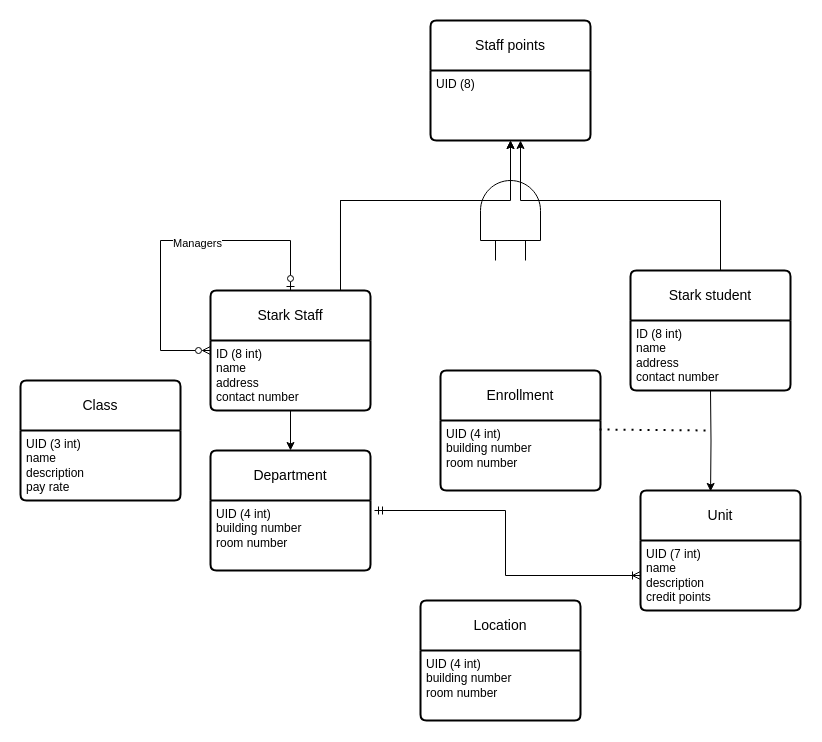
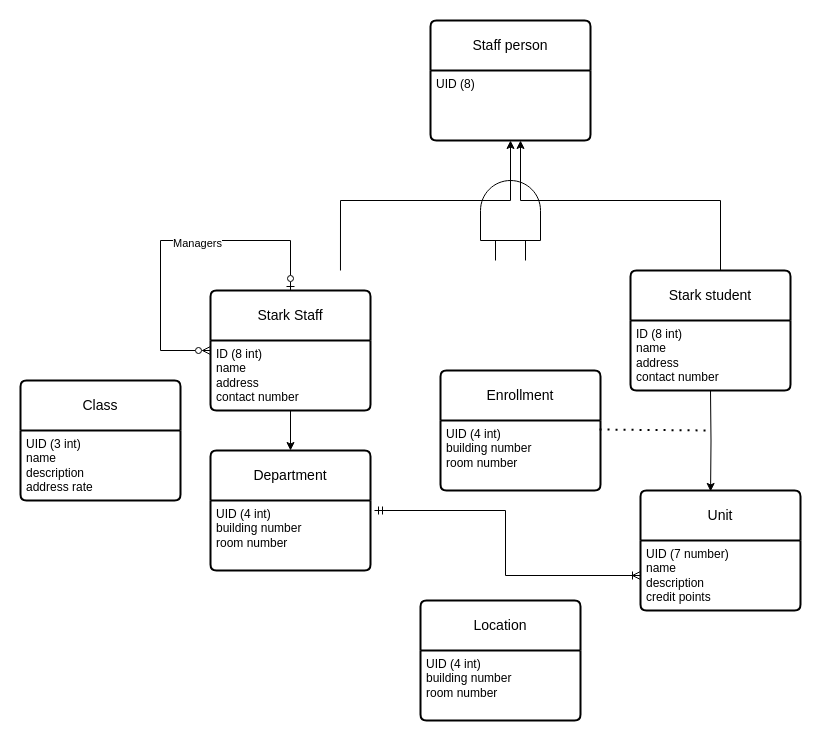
(511, 46) -> (511, 46)
(341, 282) -> none
(60, 466) -> (65, 466)
(686, 576) -> (690, 576)
